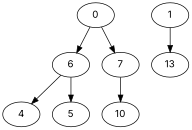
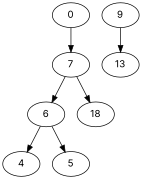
(170, 15) -> (121, 15)
(85, 37) -> (60, 86)
(121, 114) -> (96, 114)
